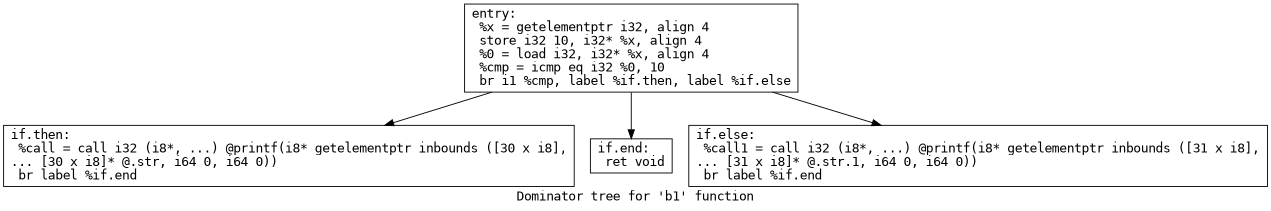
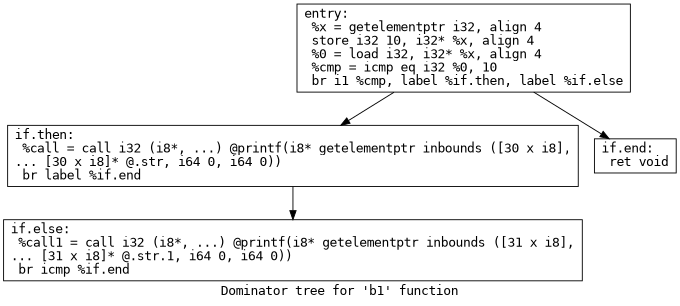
(822, 107) -> (293, 199)
(759, 176) -> (71, 270)
